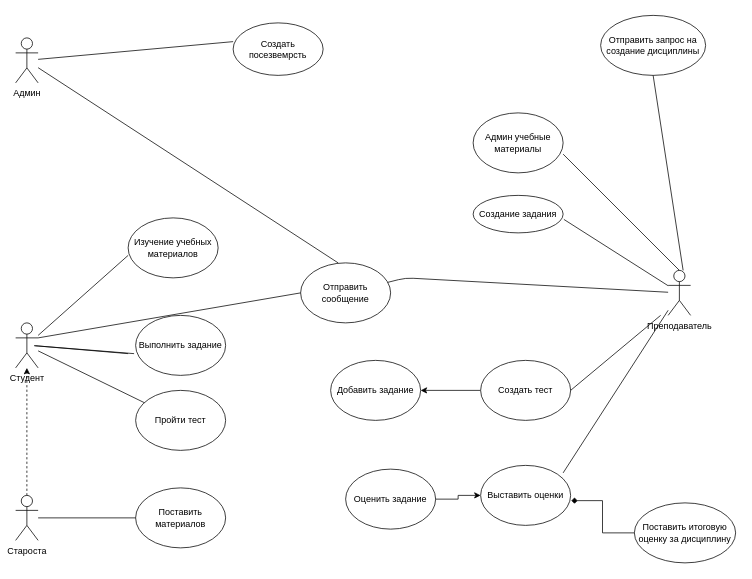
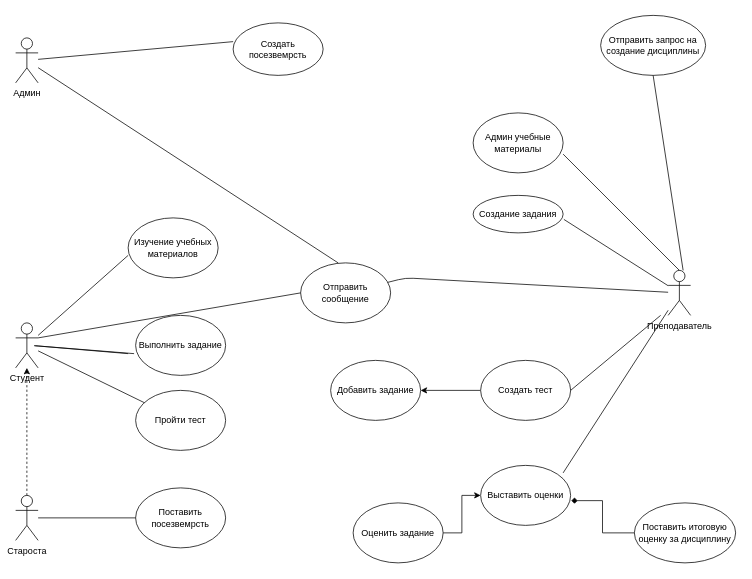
(390, 499) -> (398, 533)
(180, 518) -> (180, 518)
